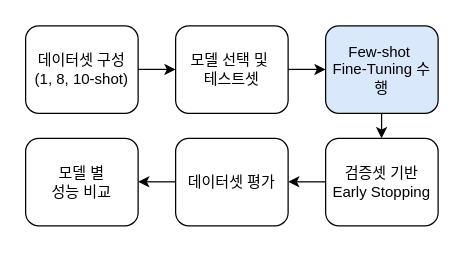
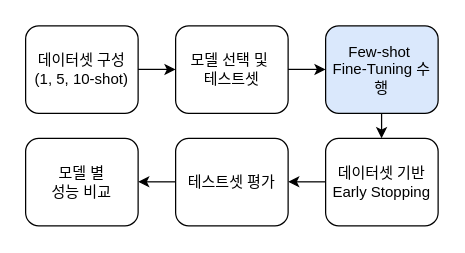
(82, 69) -> (82, 69)
(232, 182) -> (232, 182)
(382, 182) -> (382, 182)
